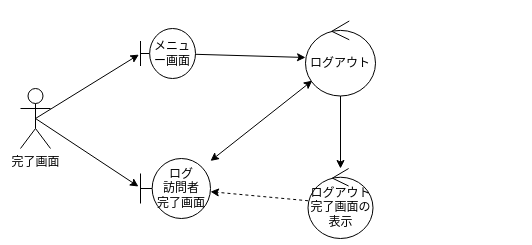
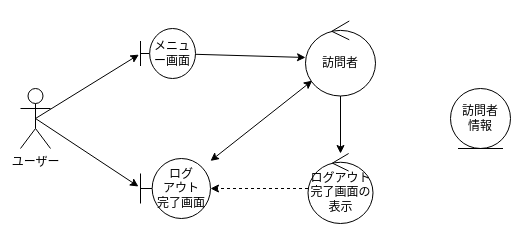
(341, 64) -> (341, 64)
none -> (481, 119)
(36, 163) -> (36, 163)
(182, 189) -> (182, 189)
(341, 204) -> (341, 189)
